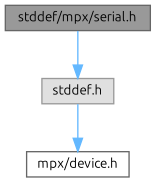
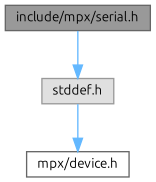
(78, 18) -> (78, 18)
